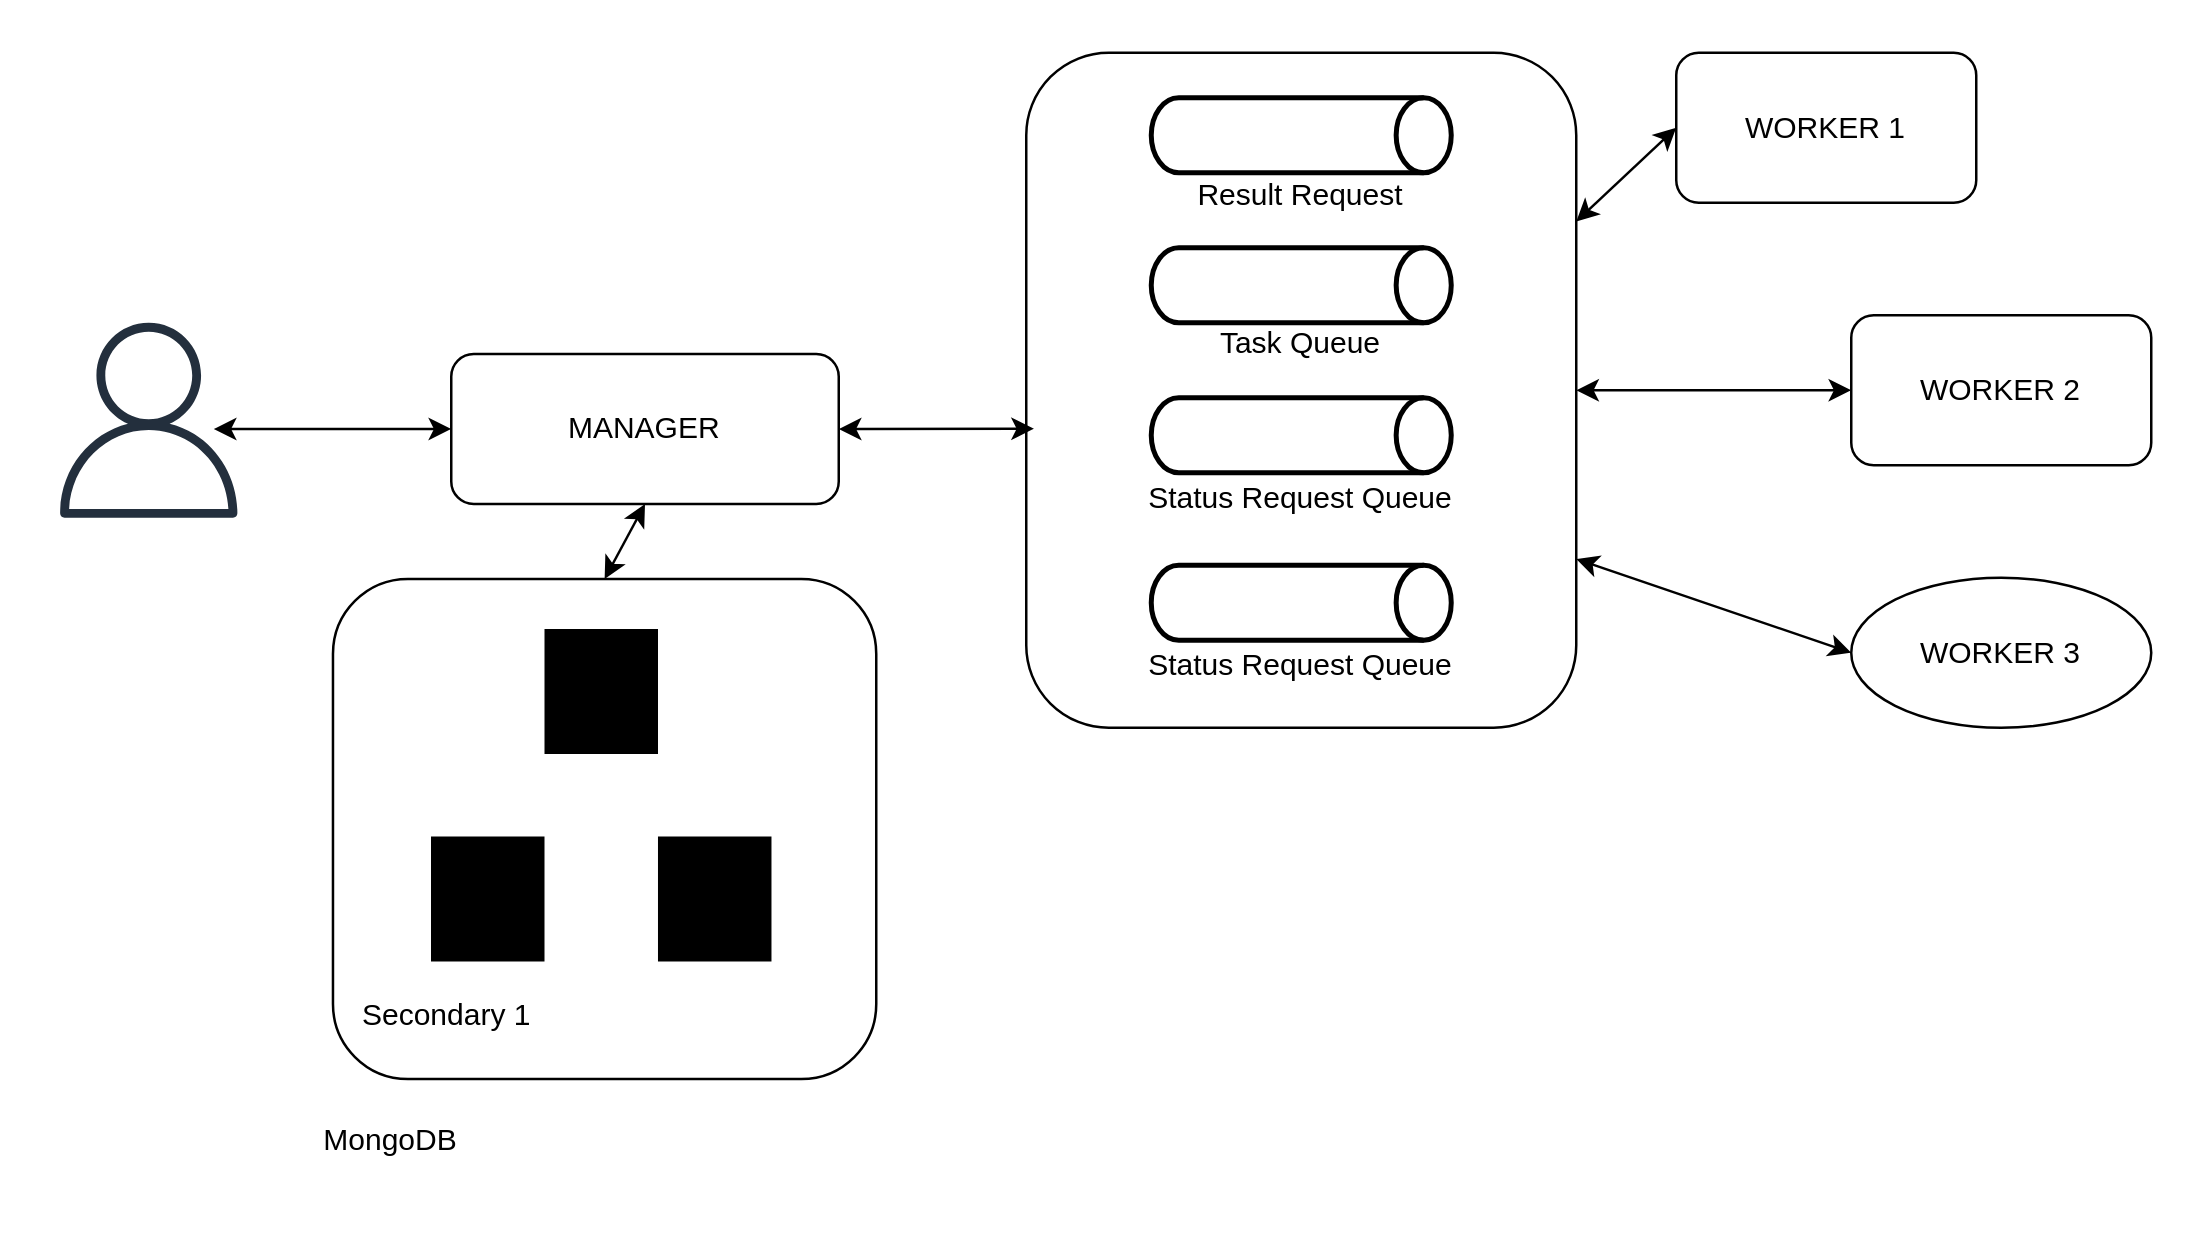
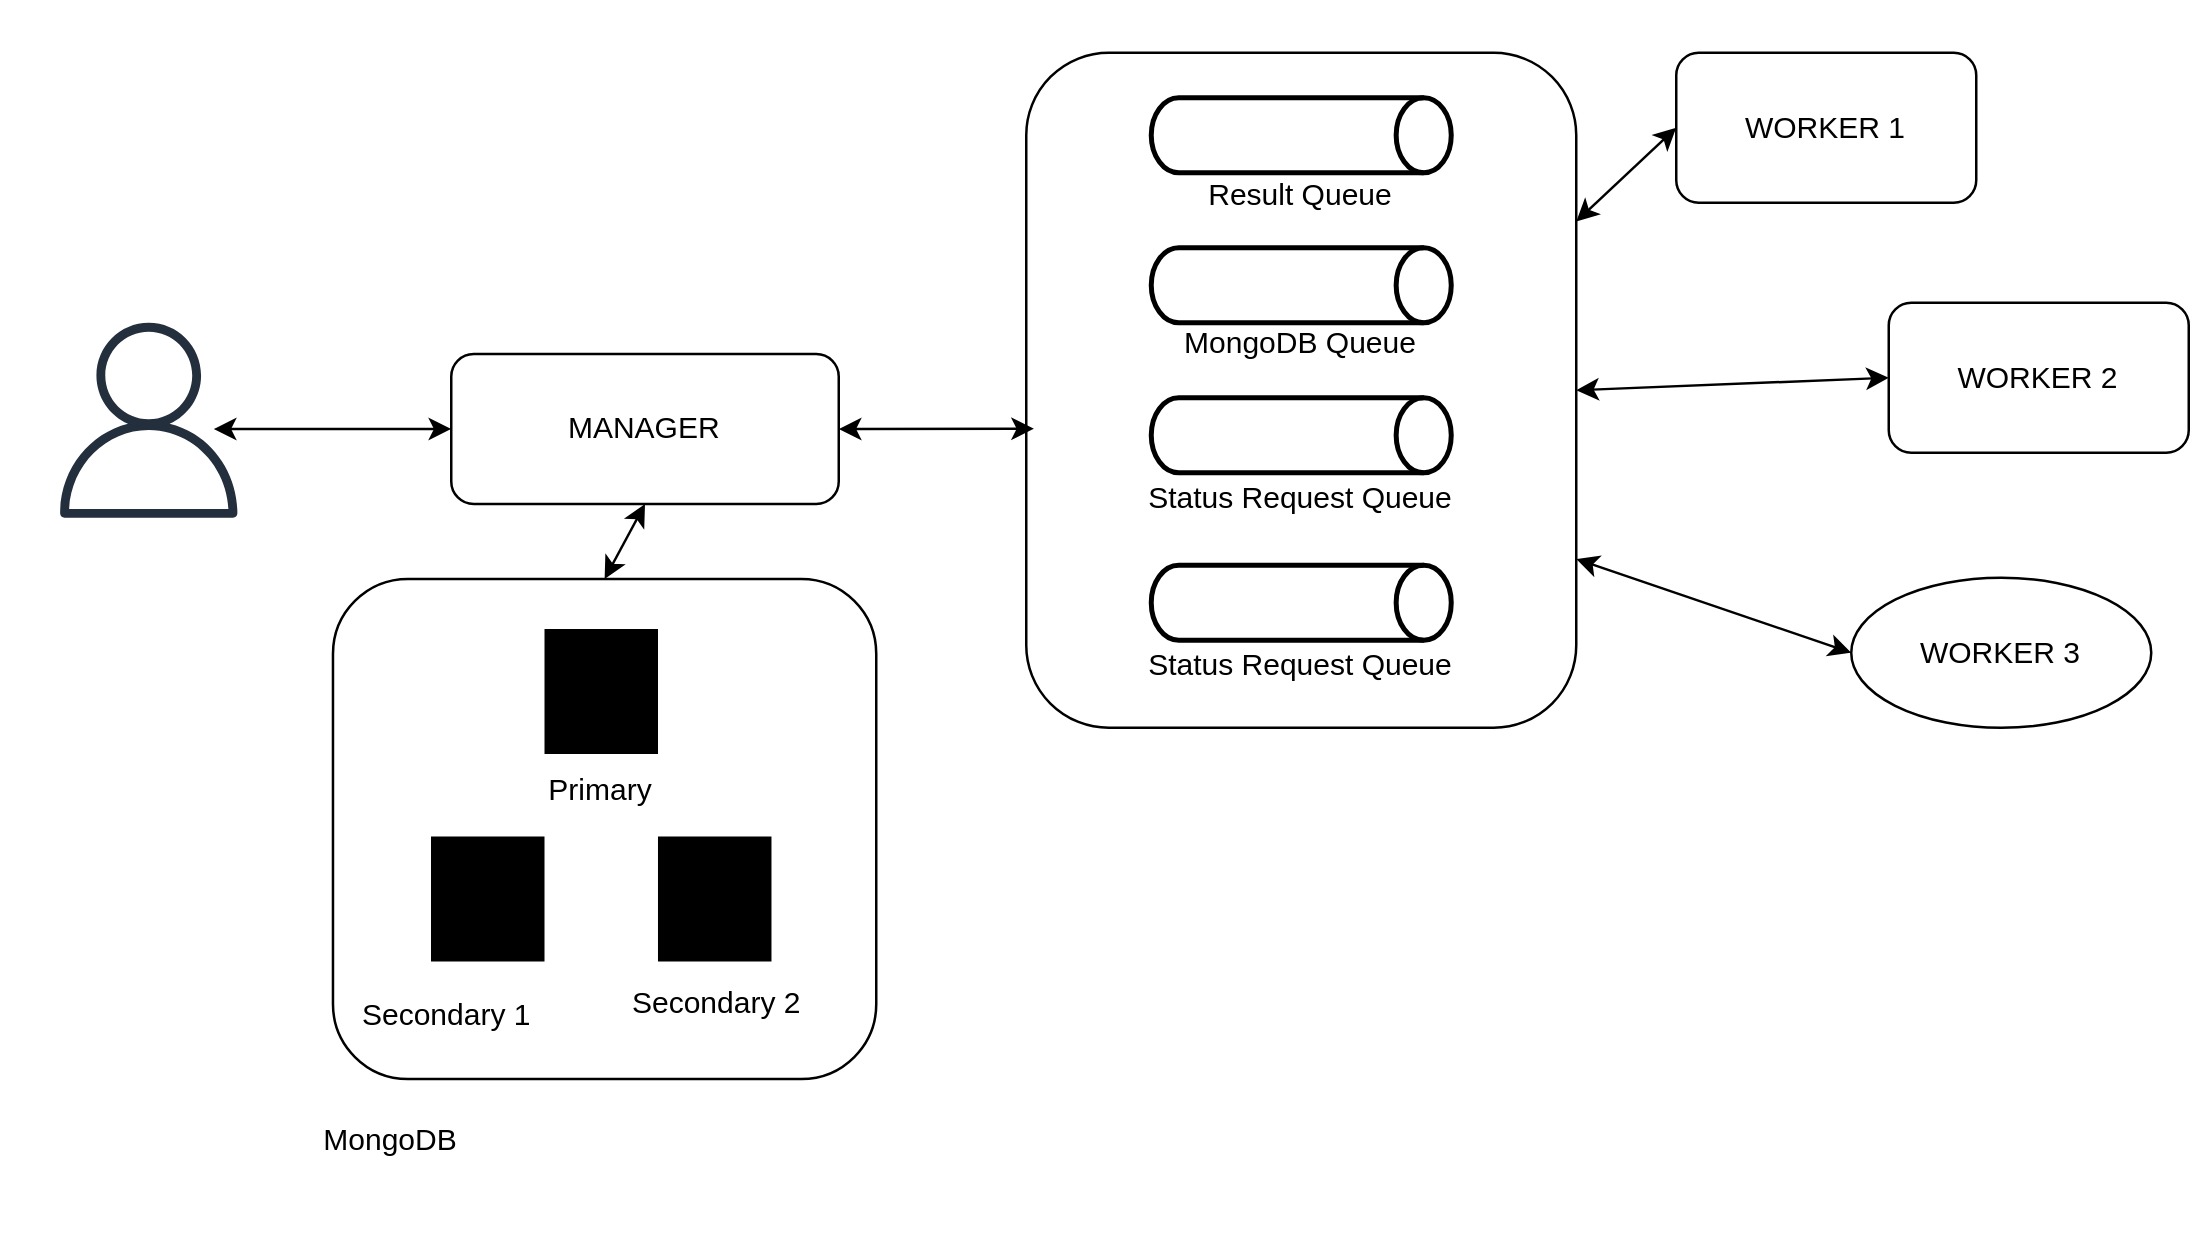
(1301, 196) -> (1301, 196)
(1301, 344) -> (1301, 344)
(2001, 390) -> (2039, 378)
none -> (601, 791)
none -> (718, 1004)
